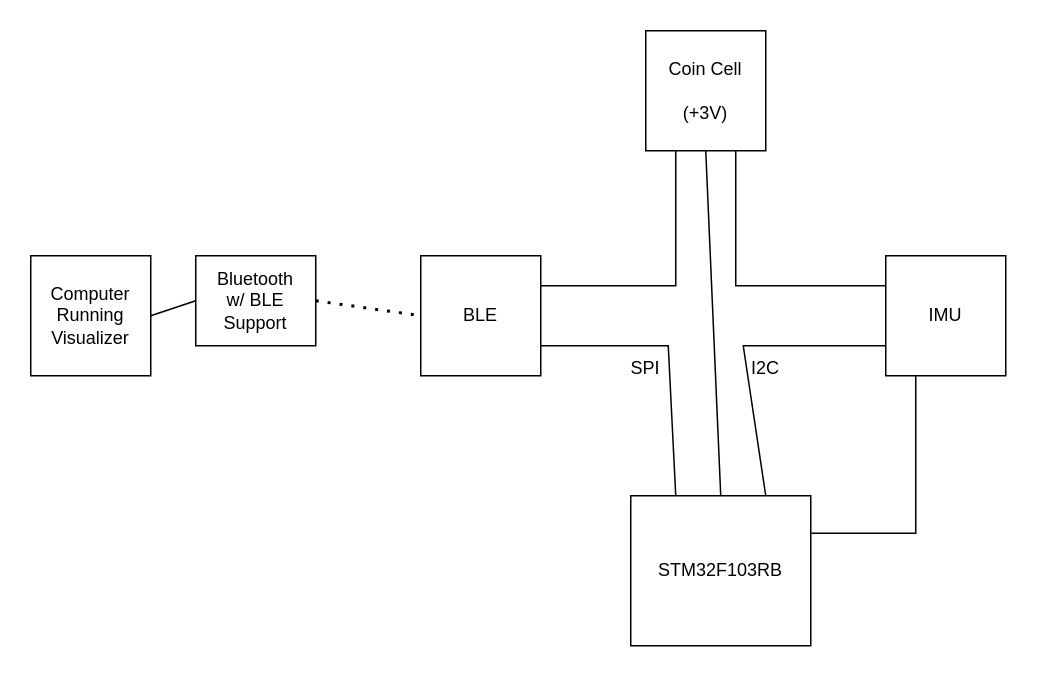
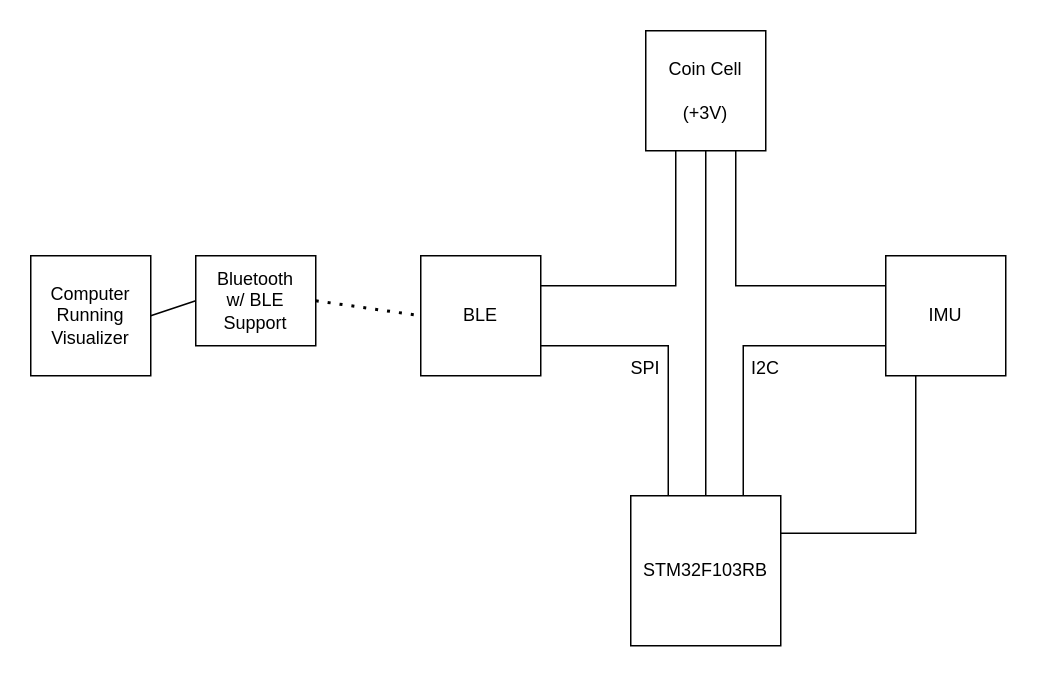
(721, 571) -> (706, 571)
